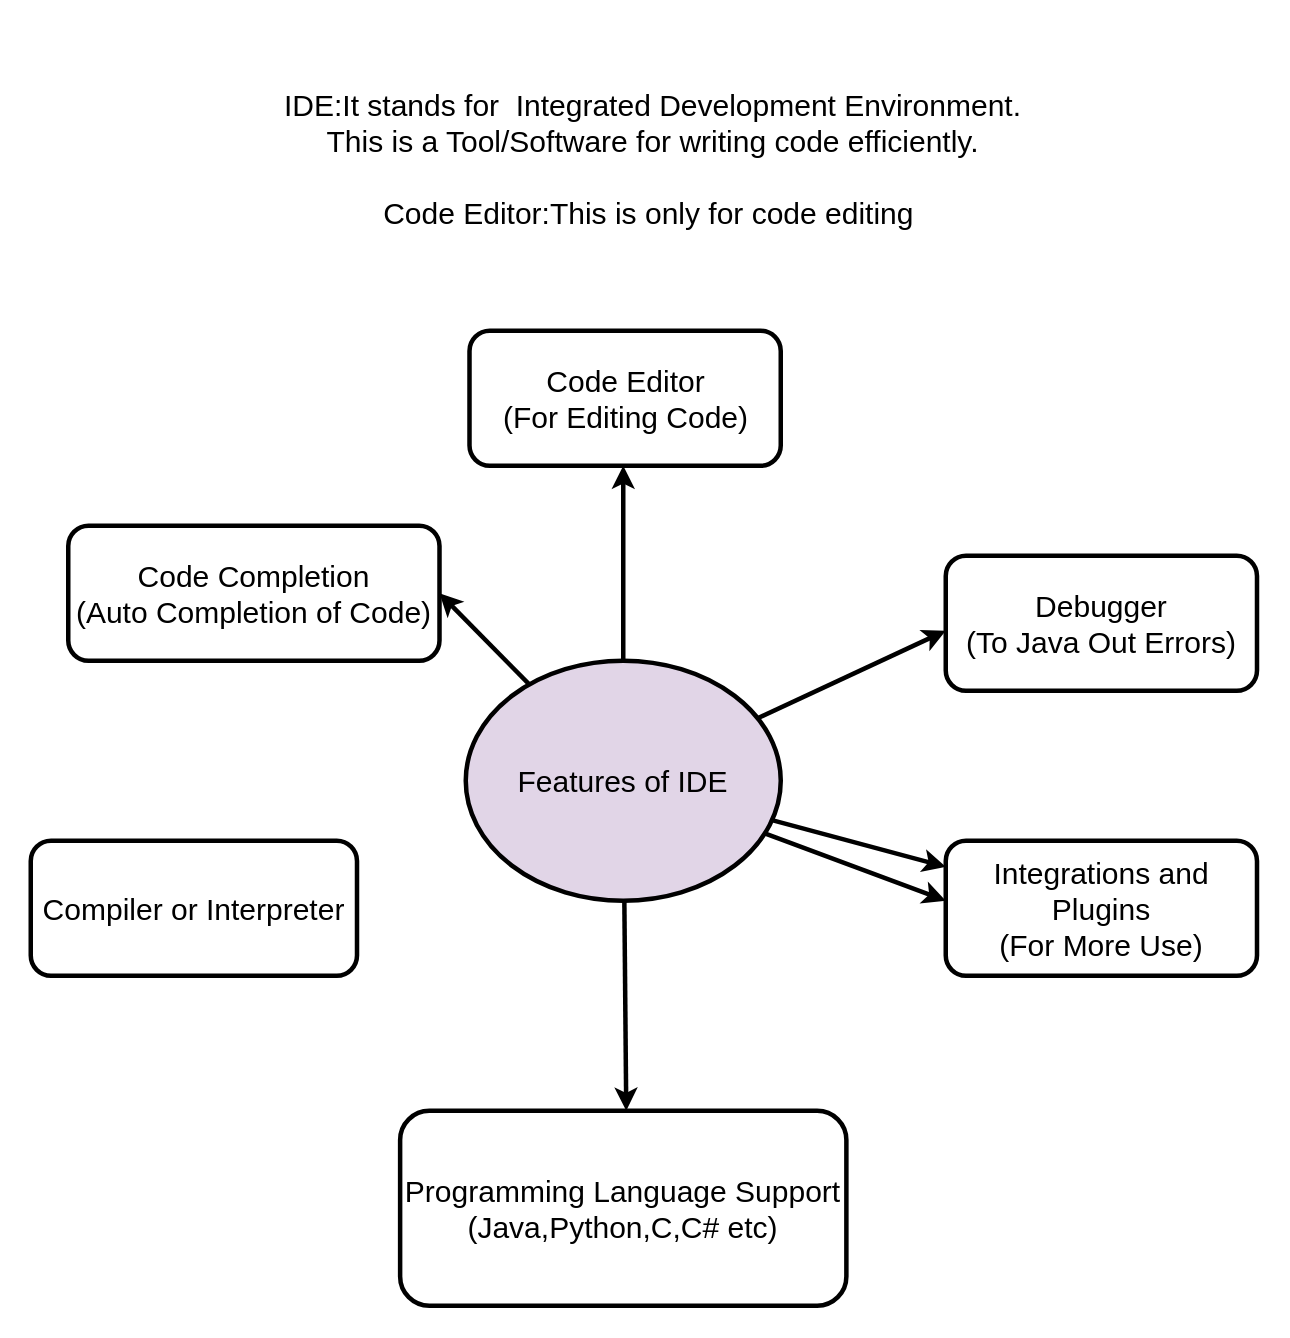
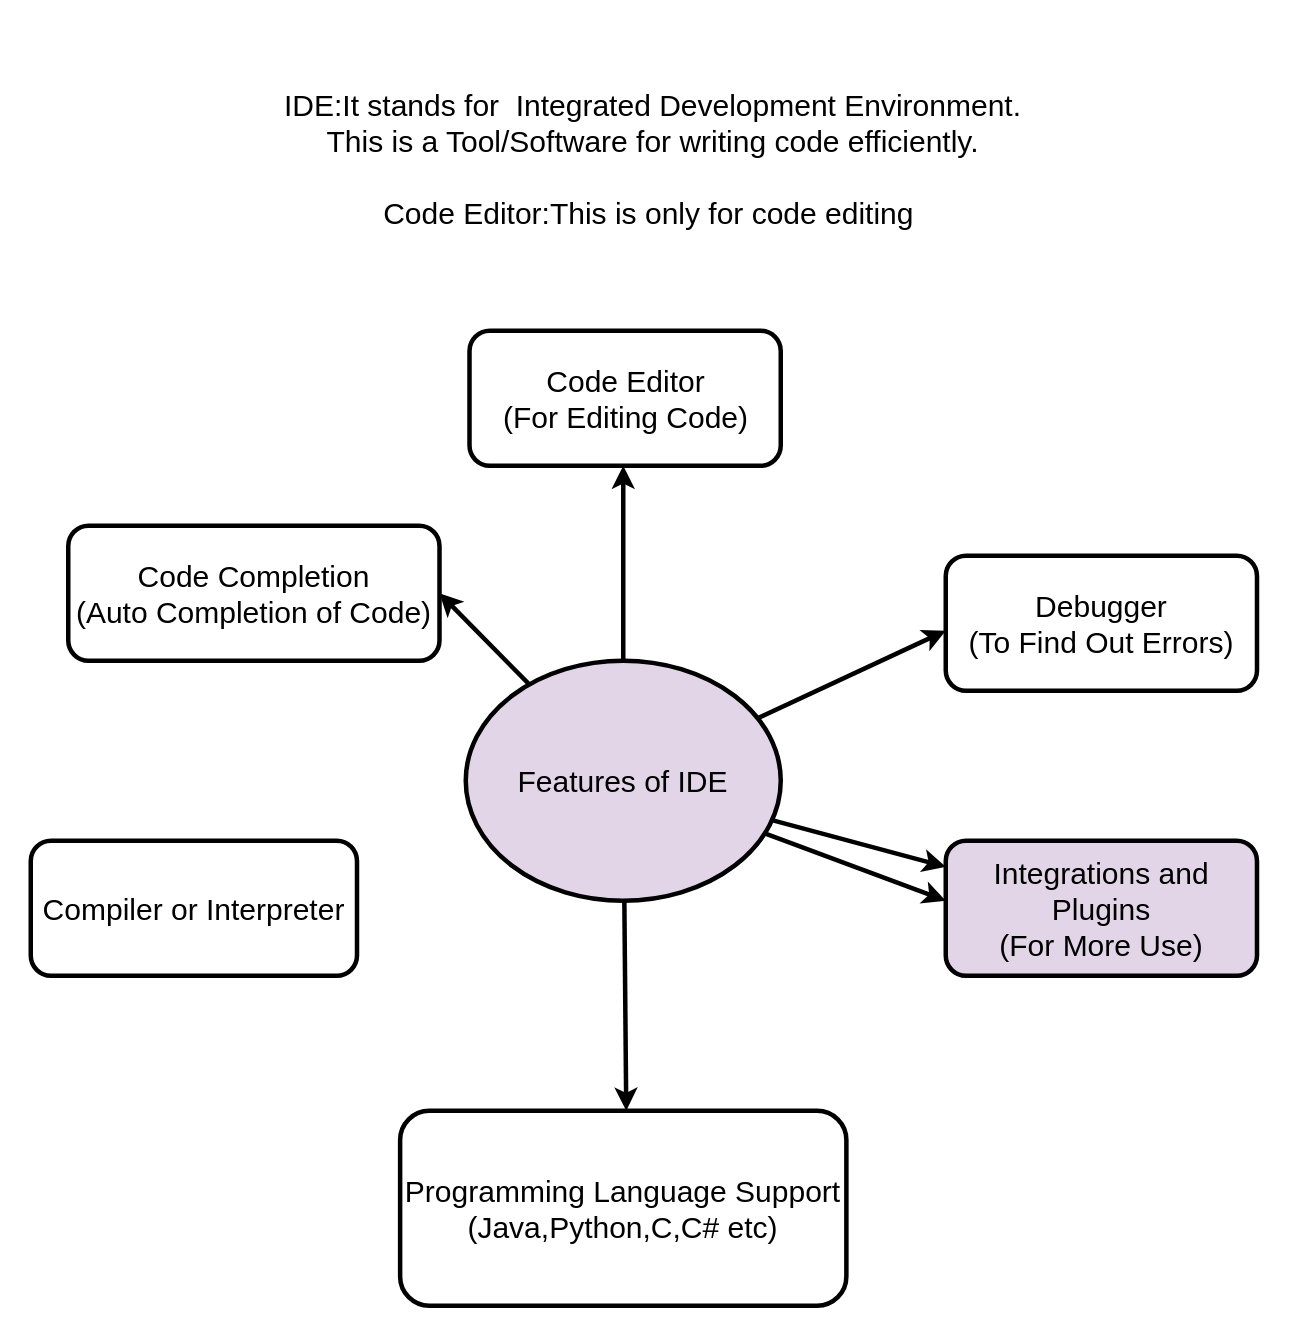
(1102, 623) -> (1102, 623)
(1101, 908) -> (1101, 908)
